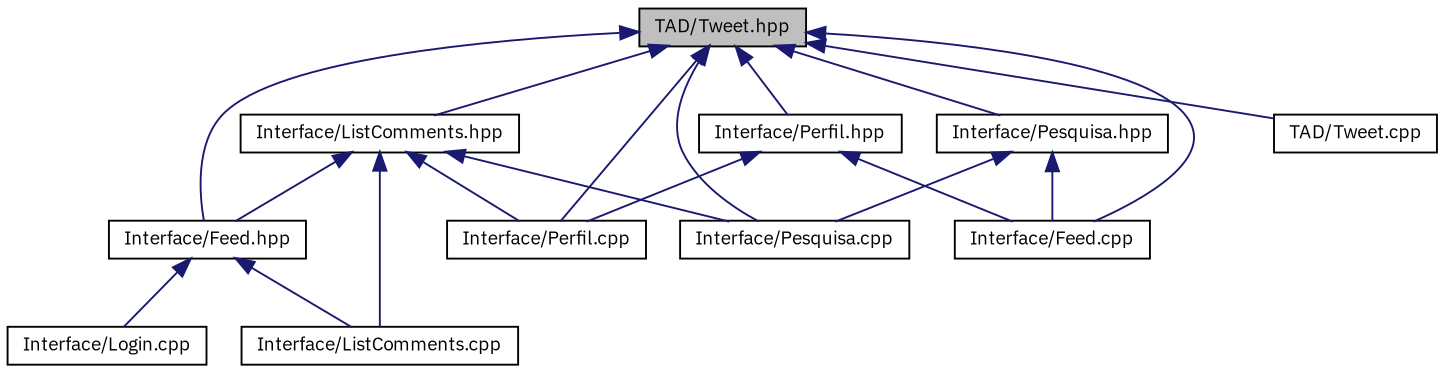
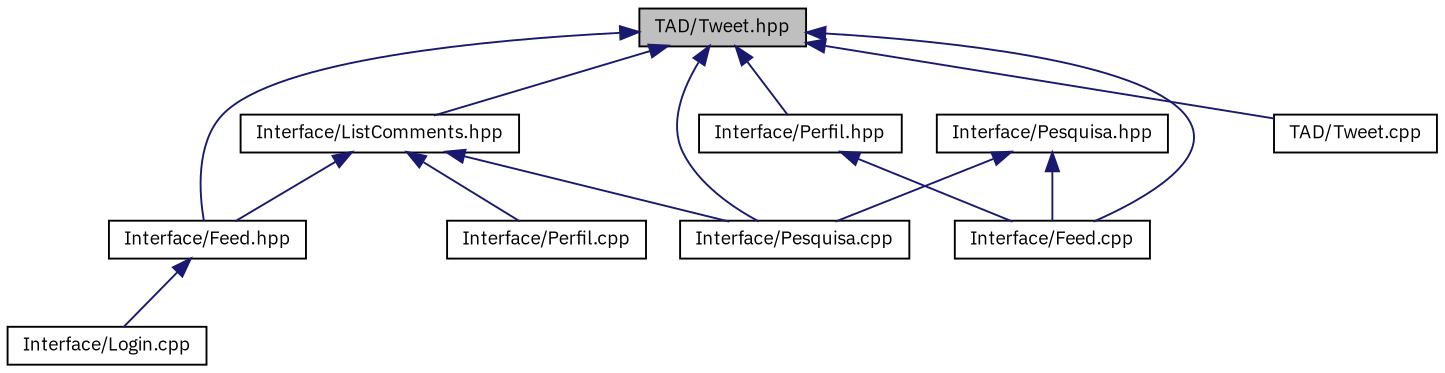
(897, 83) -> none
(628, 141) -> none
(664, 190) -> none
(380, 346) -> none
